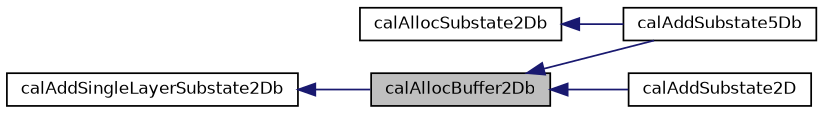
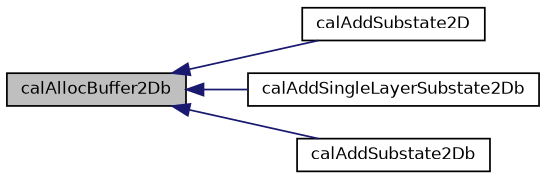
(461, 24) -> none
(720, 24) -> (394, 155)
(343, 90) -> (226, 90)
